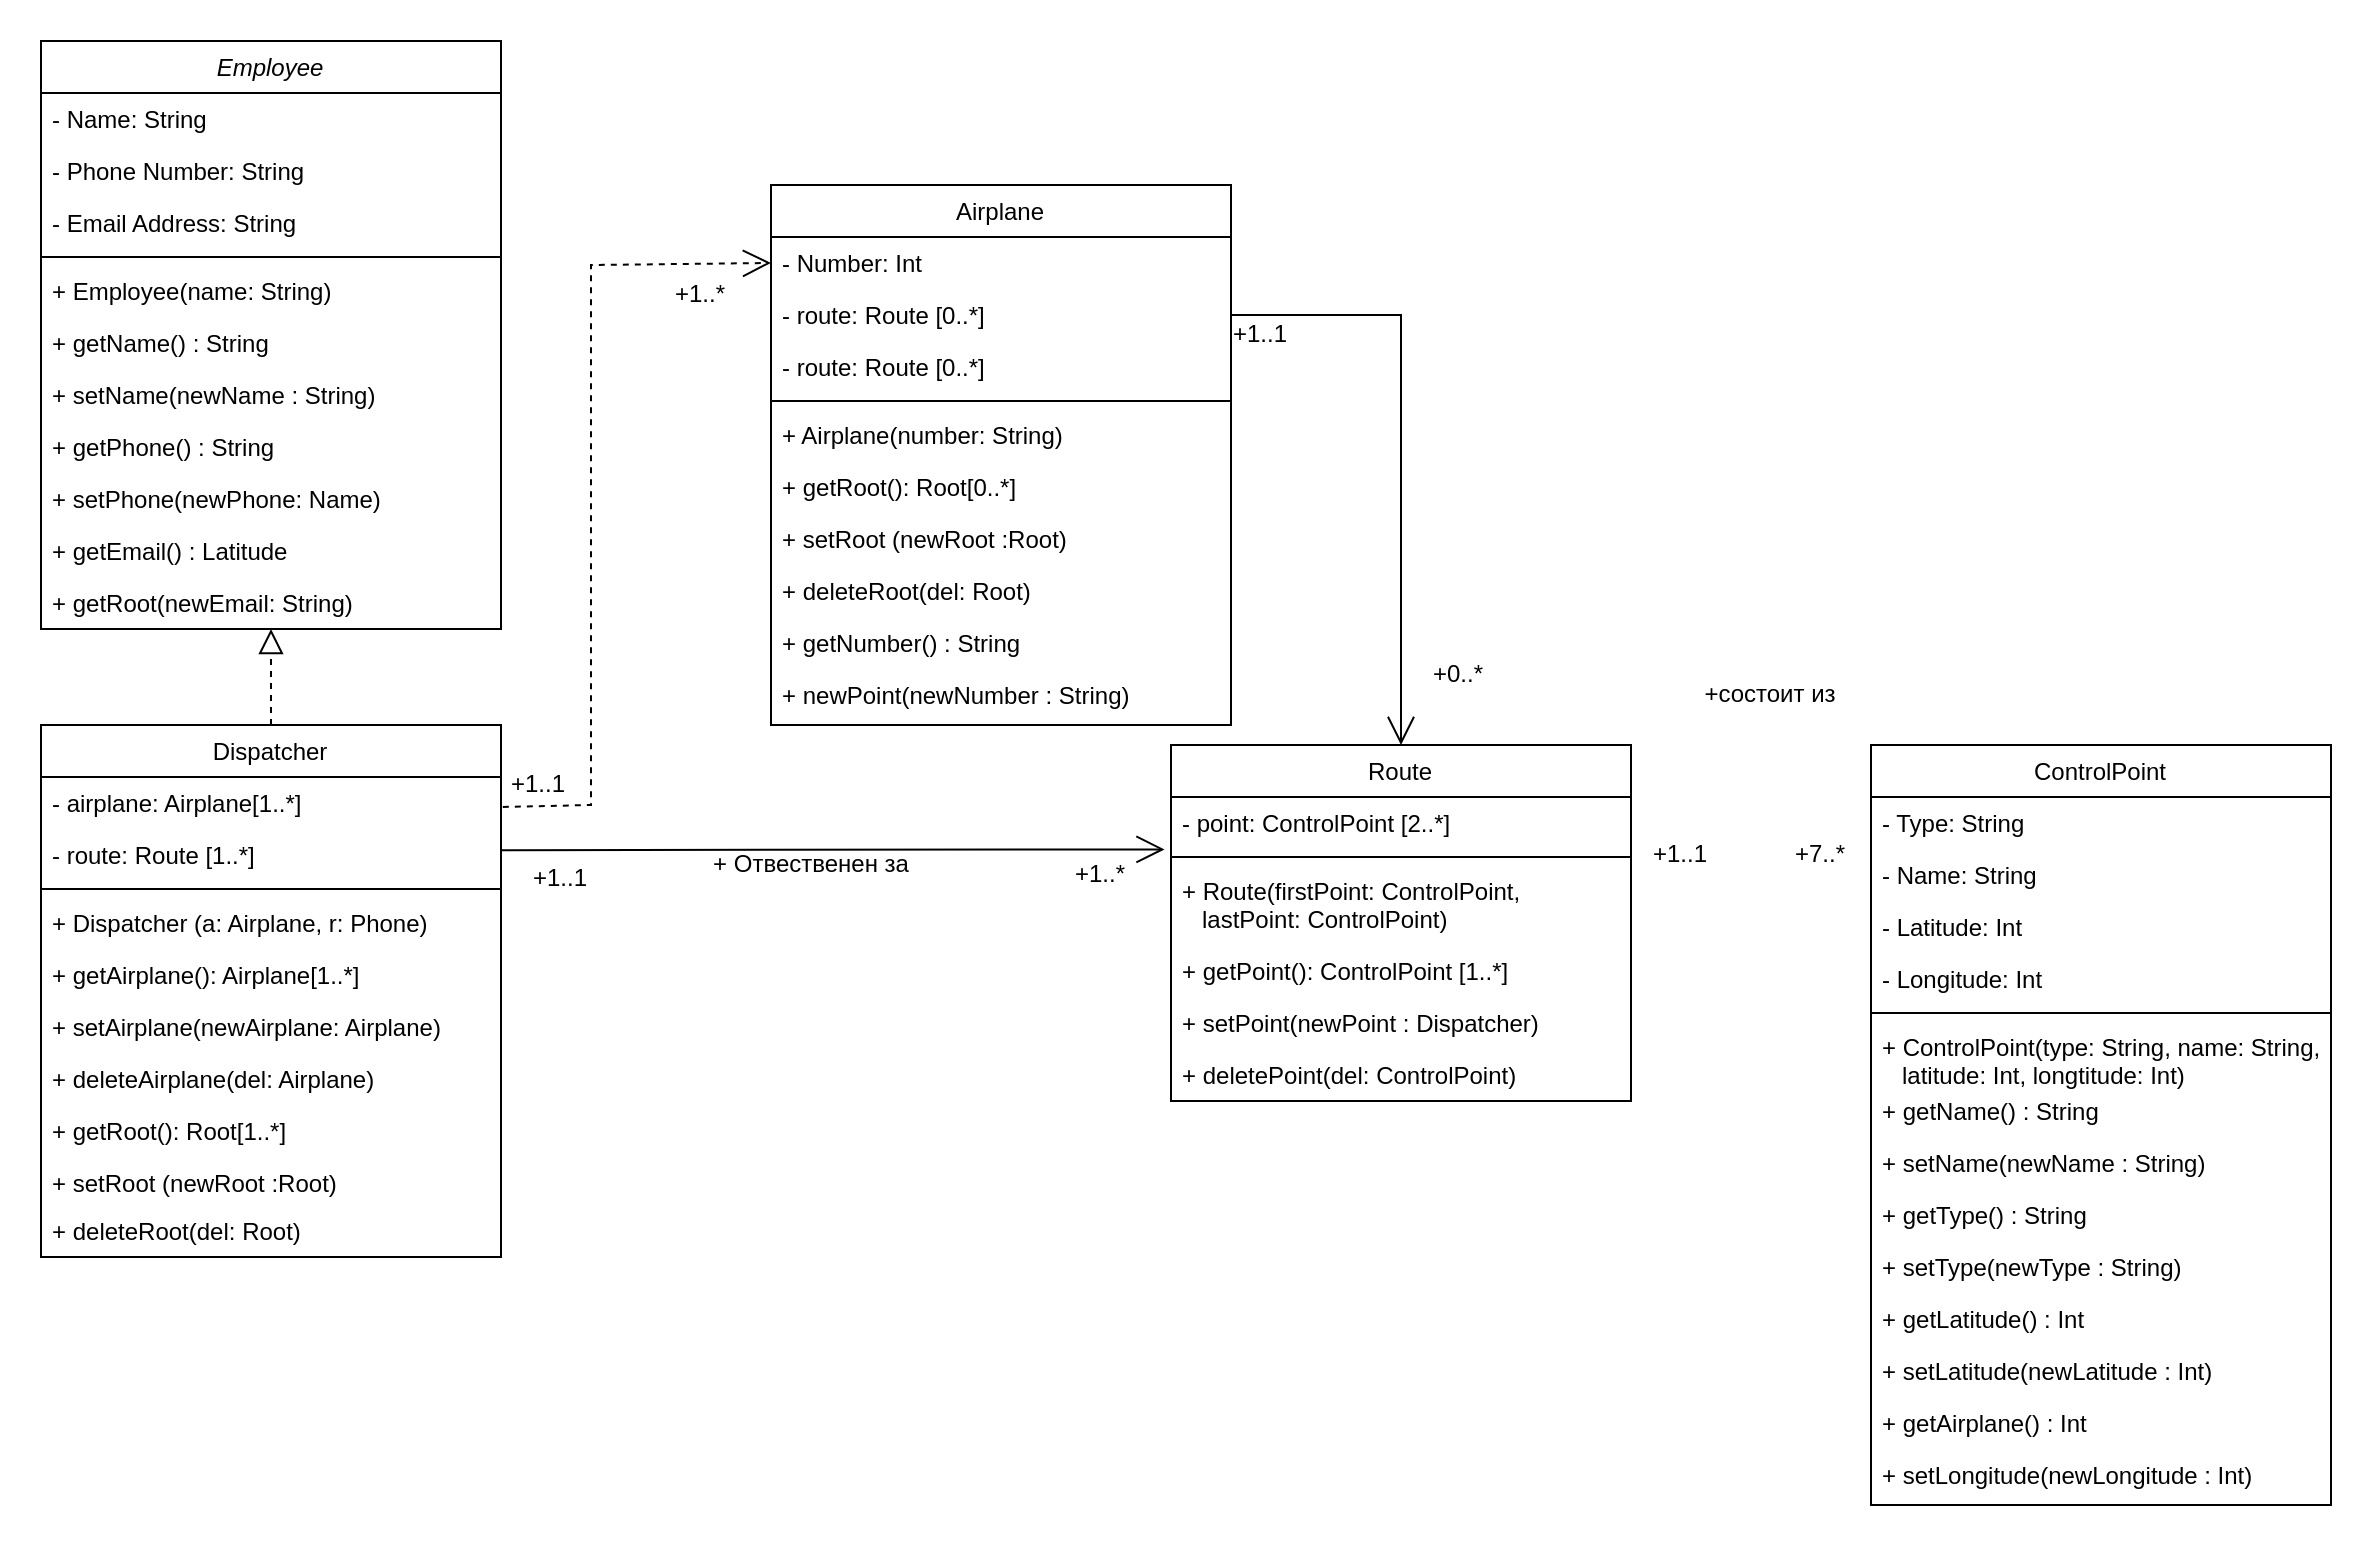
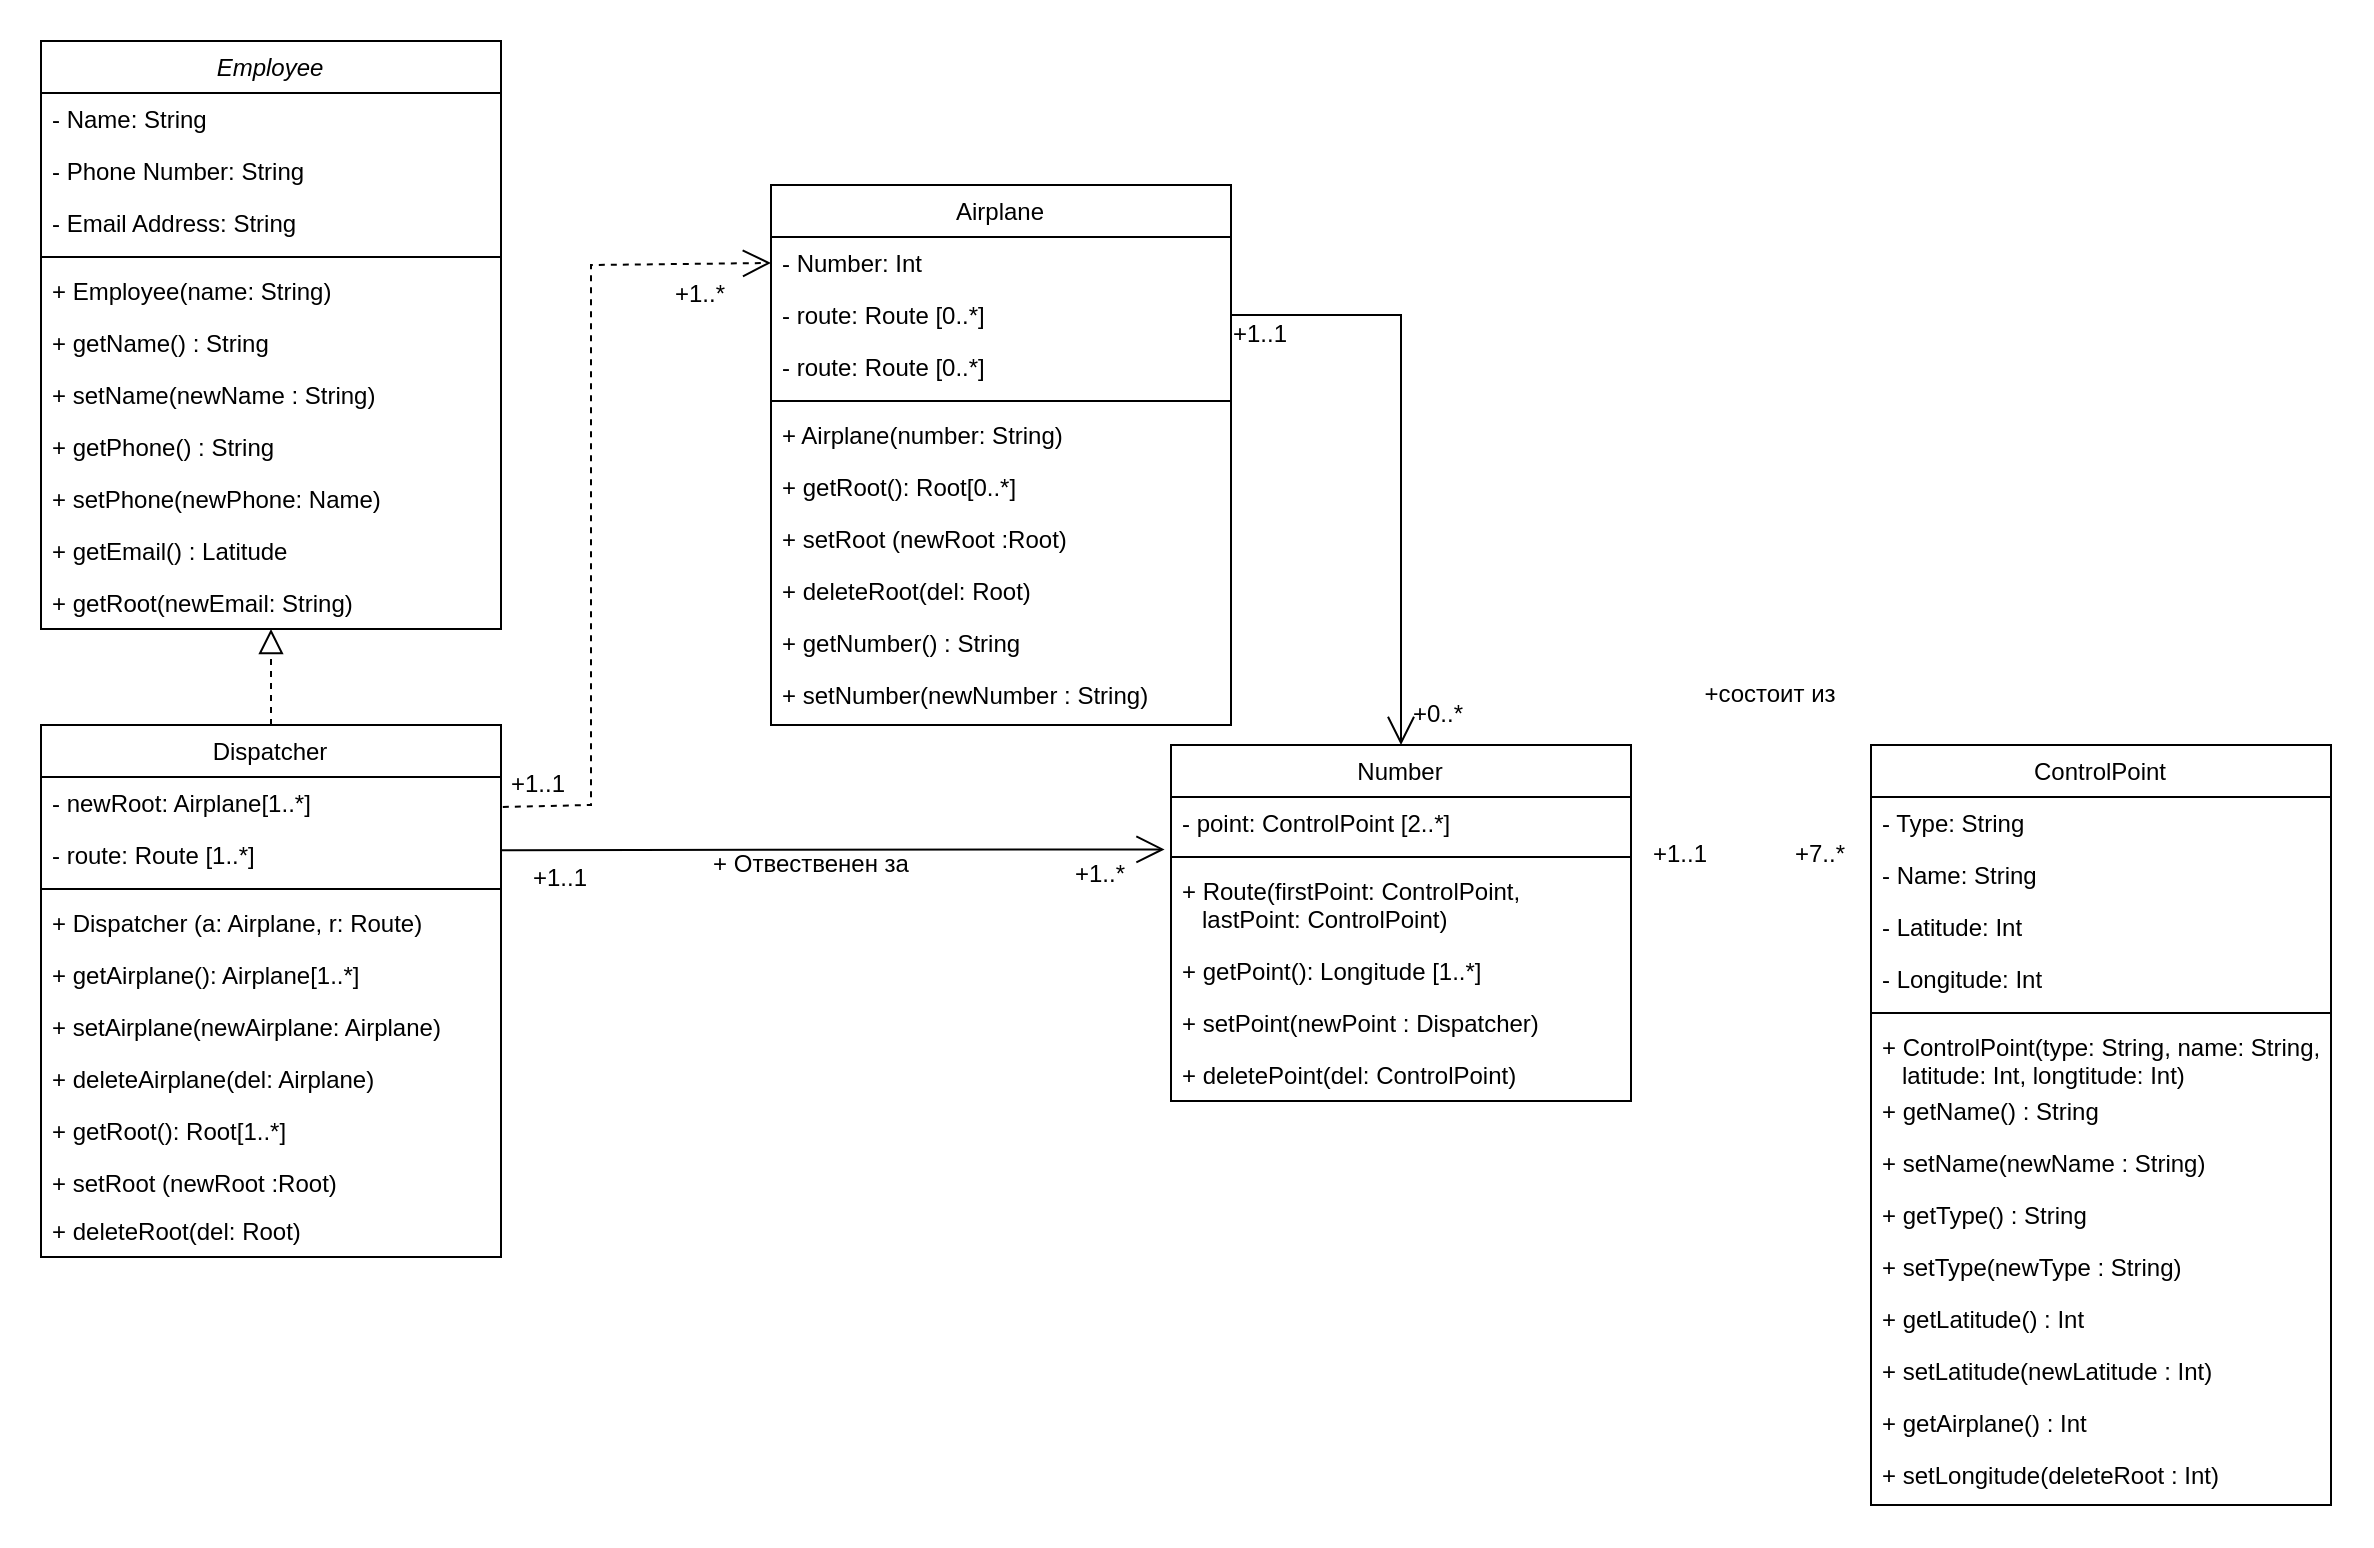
(1459, 675) -> (1439, 715)
(965, 696) -> (975, 696)
(1400, 772) -> (1400, 772)
(199, 804) -> (198, 804)
(260, 924) -> (260, 924)
(1376, 972) -> (1359, 972)
(2095, 1476) -> (2081, 1476)
